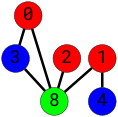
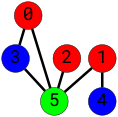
(54, 101) -> (54, 101)
